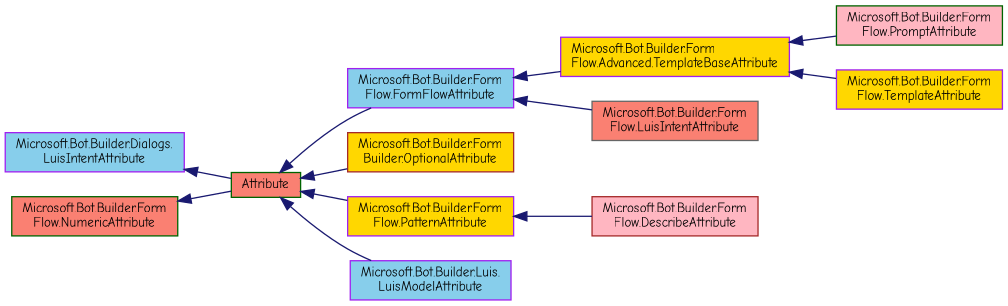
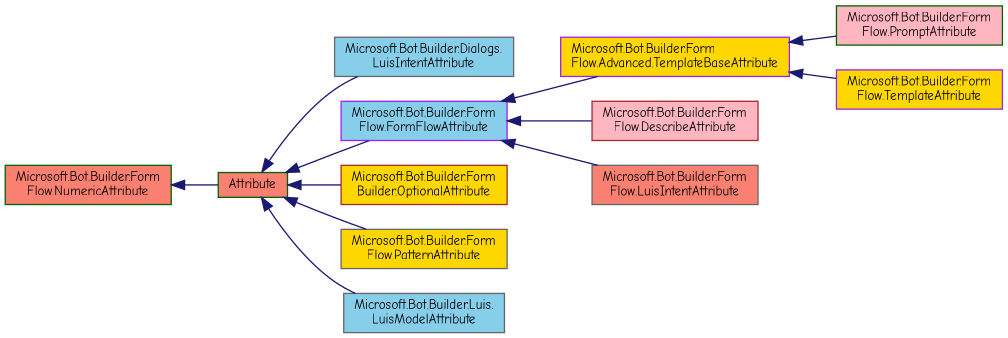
(95, 152) -> (424, 57)
(214, 175) -> (308, 113)
(431, 216) -> (424, 249)
(559, 216) -> (556, 121)
(431, 280) -> (424, 313)
